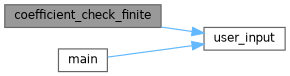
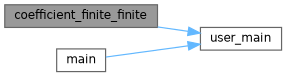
(83, 16) -> (81, 16)
(245, 39) -> (241, 39)
